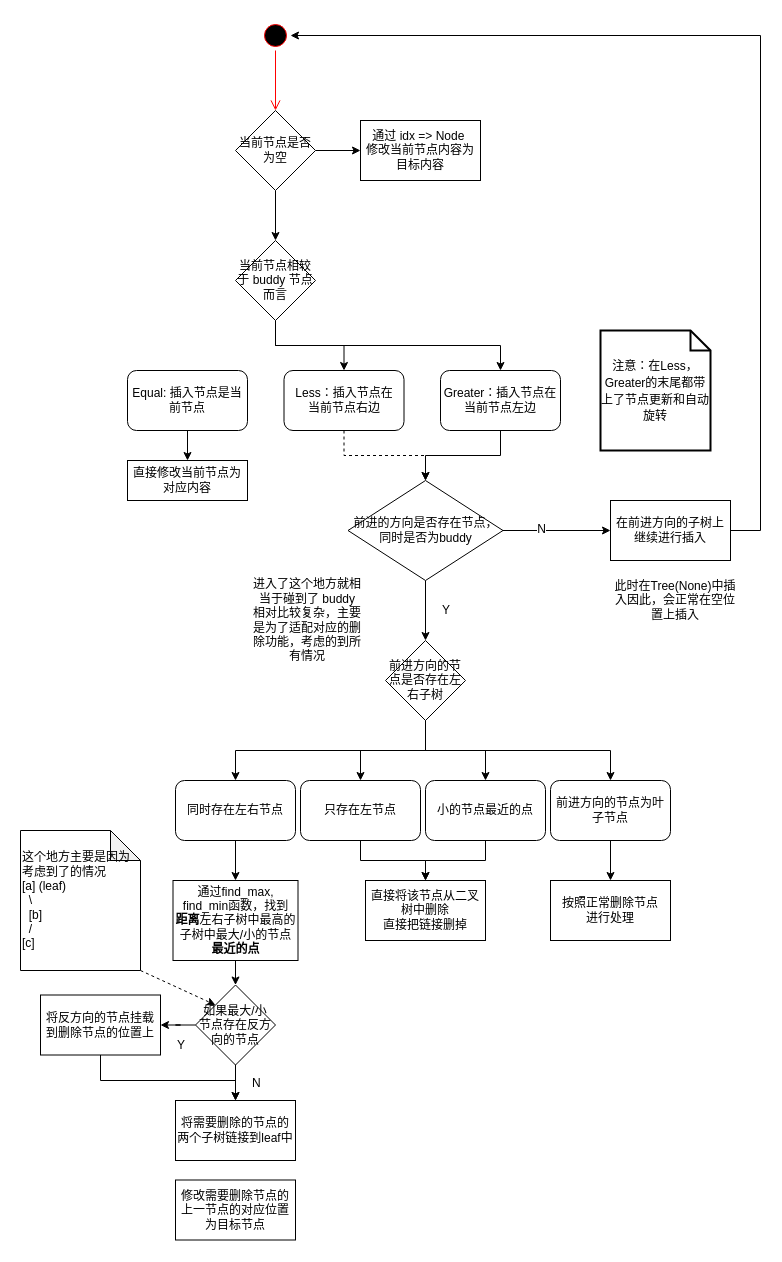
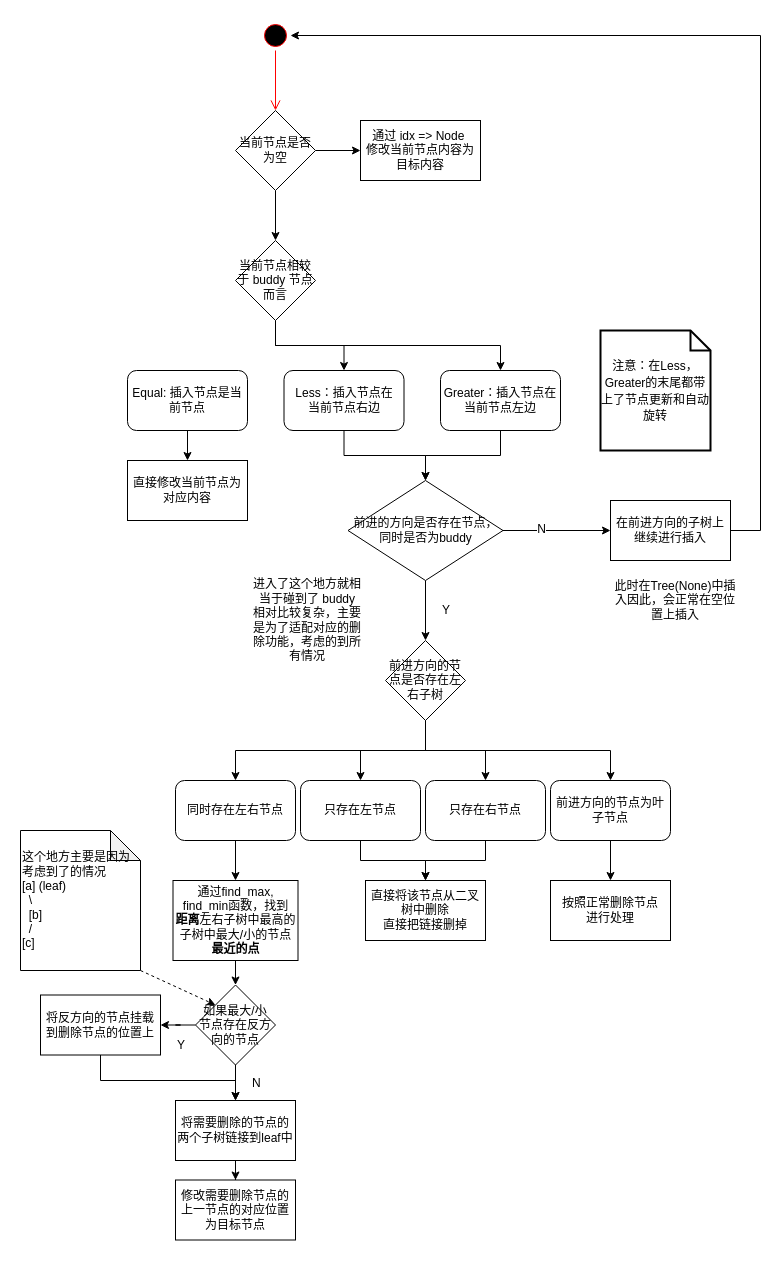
(371, 456) -> (371, 456)
(188, 481) -> (188, 491)
(486, 811) -> (486, 811)
none -> (236, 1174)
